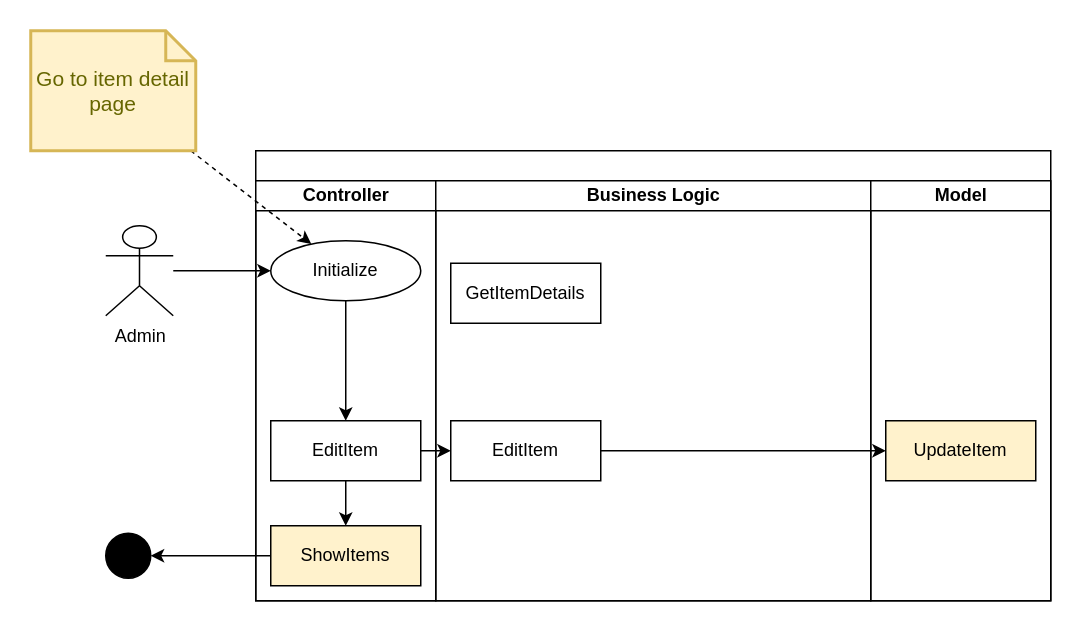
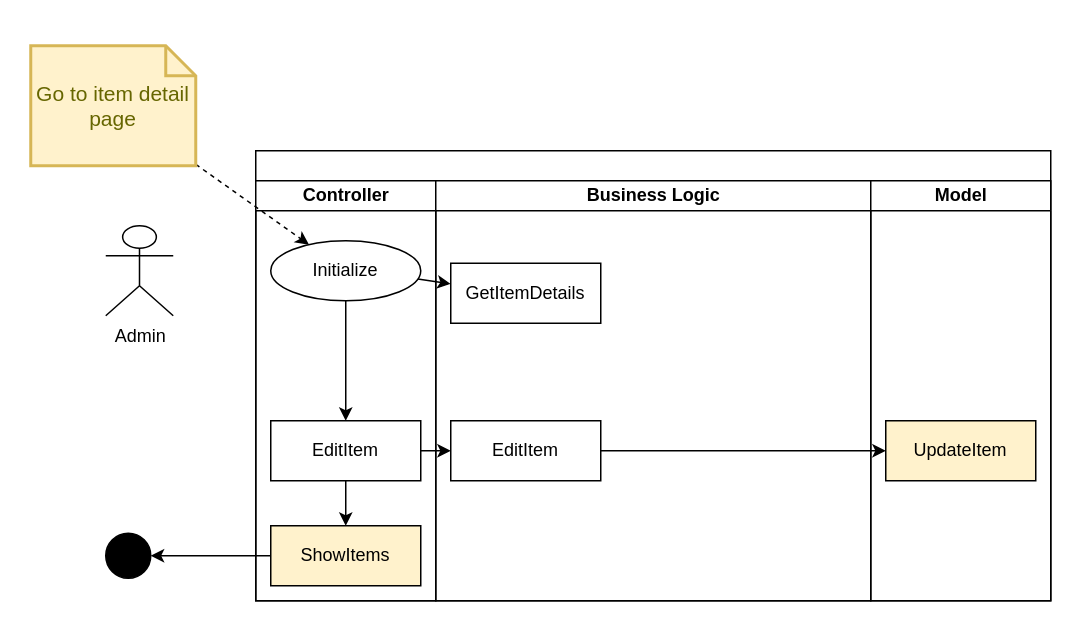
(113, 91) -> (113, 106)
(217, 271) -> none
none -> (429, 281)
